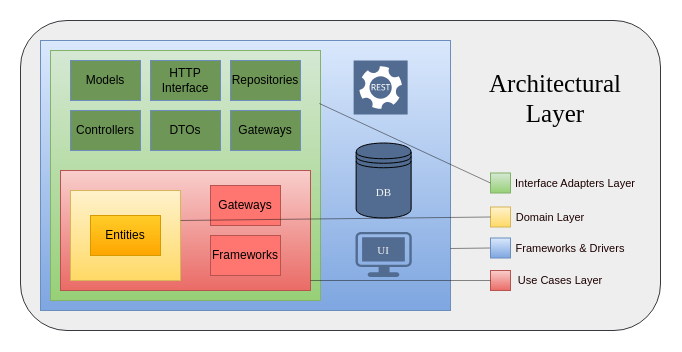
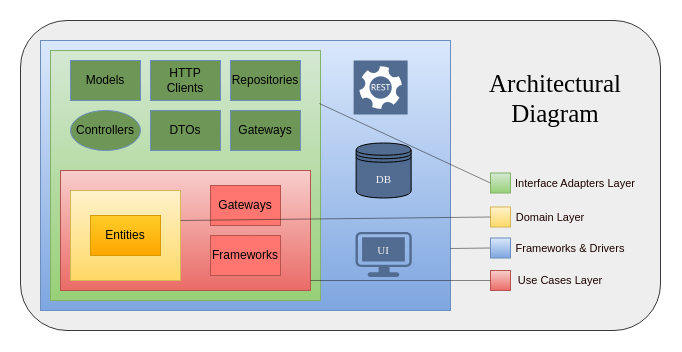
(186, 81) -> (186, 81)
(556, 99) -> (556, 99)
(106, 131) -> (106, 131)
(384, 181) -> (384, 171)
